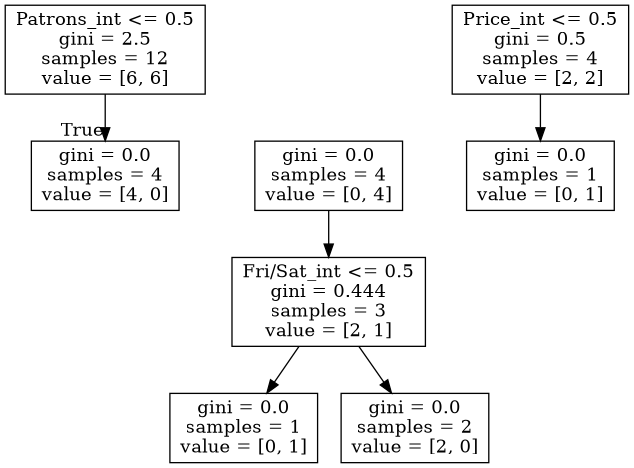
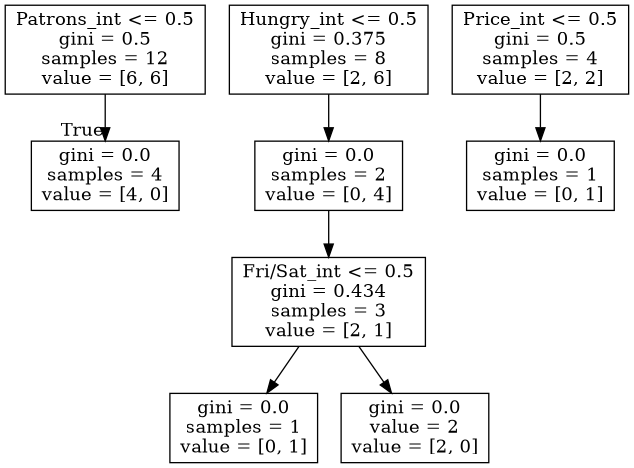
(105, 50) -> (105, 50)
none -> (329, 50)
(329, 176) -> (329, 176)
(329, 302) -> (329, 302)
(415, 428) -> (415, 428)
